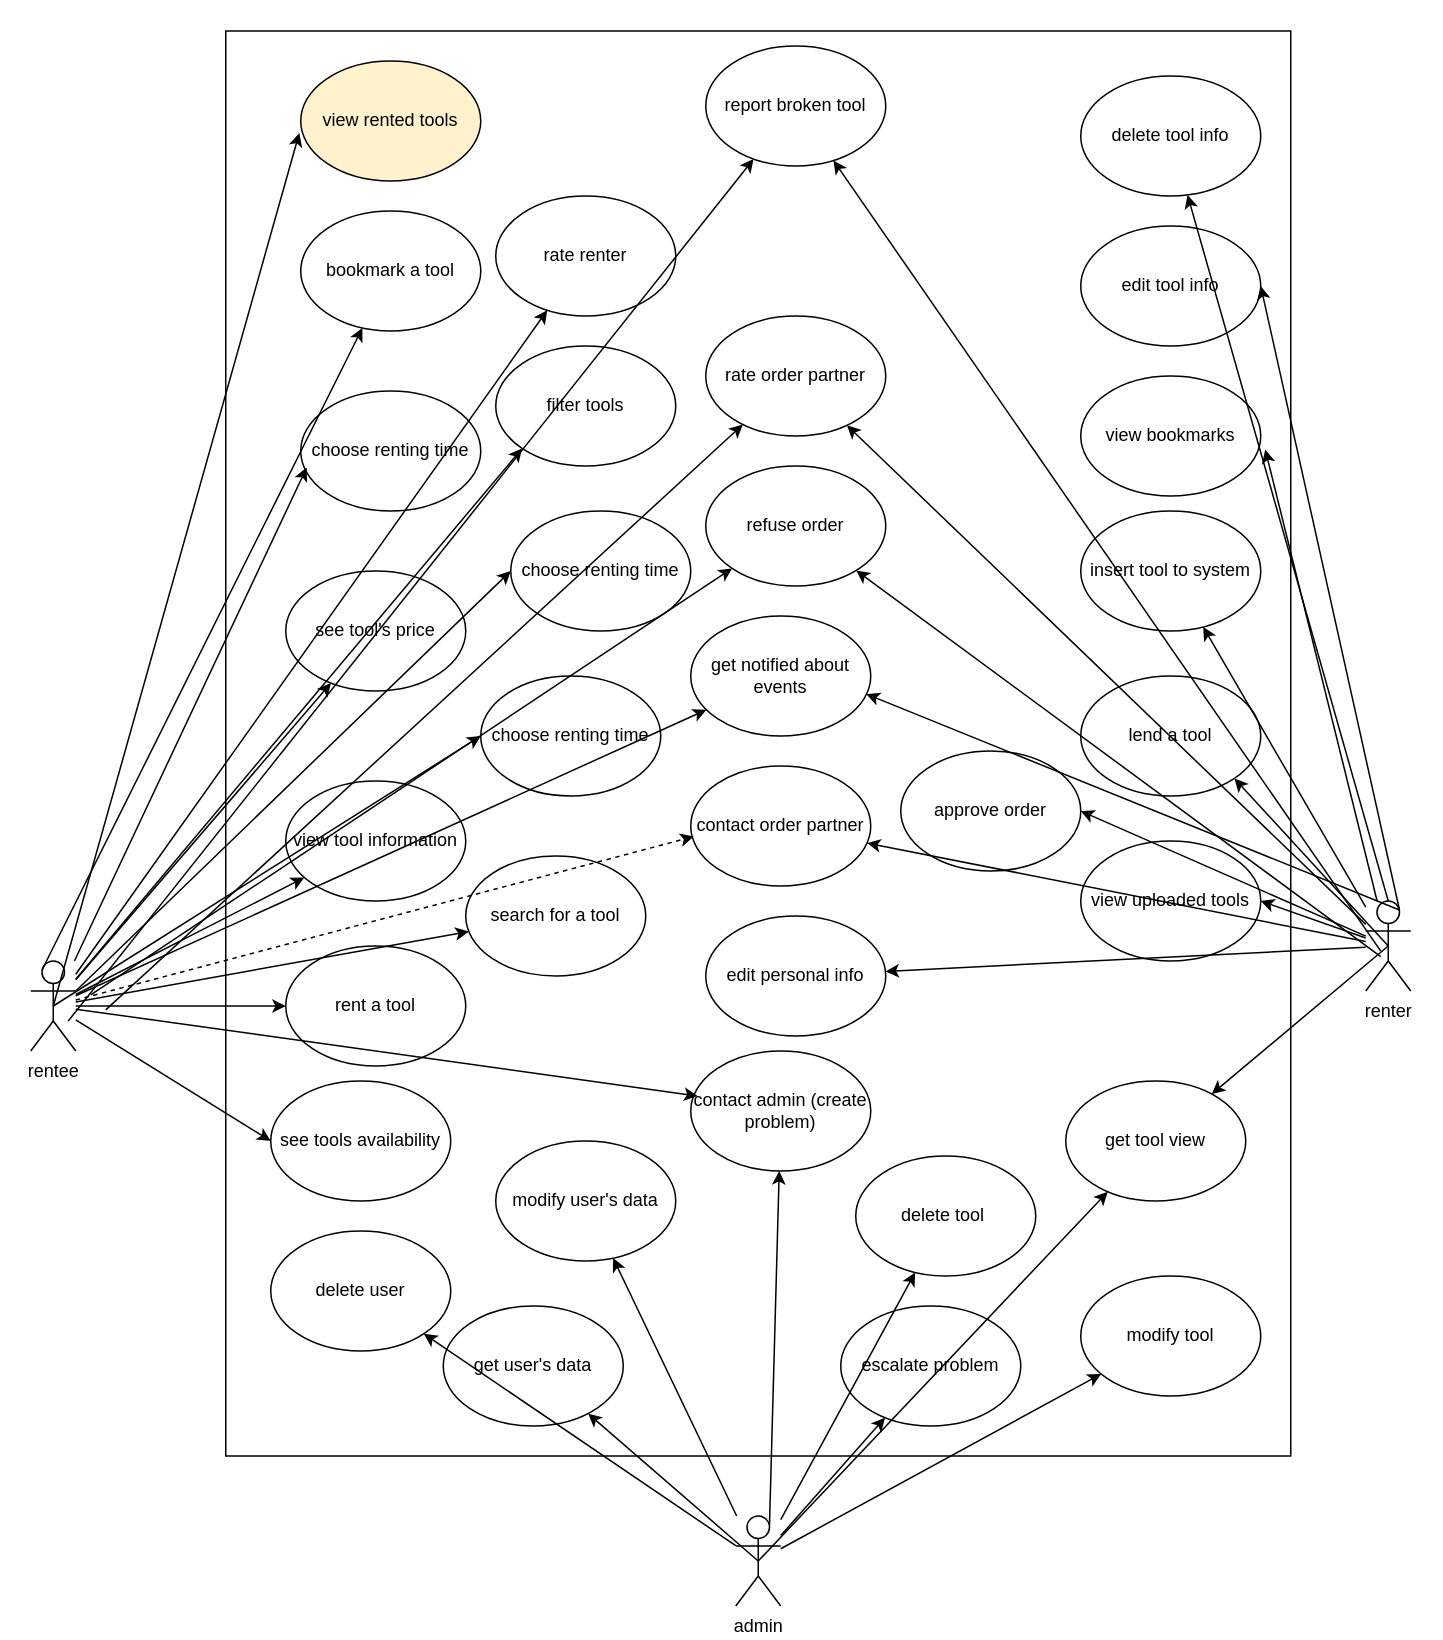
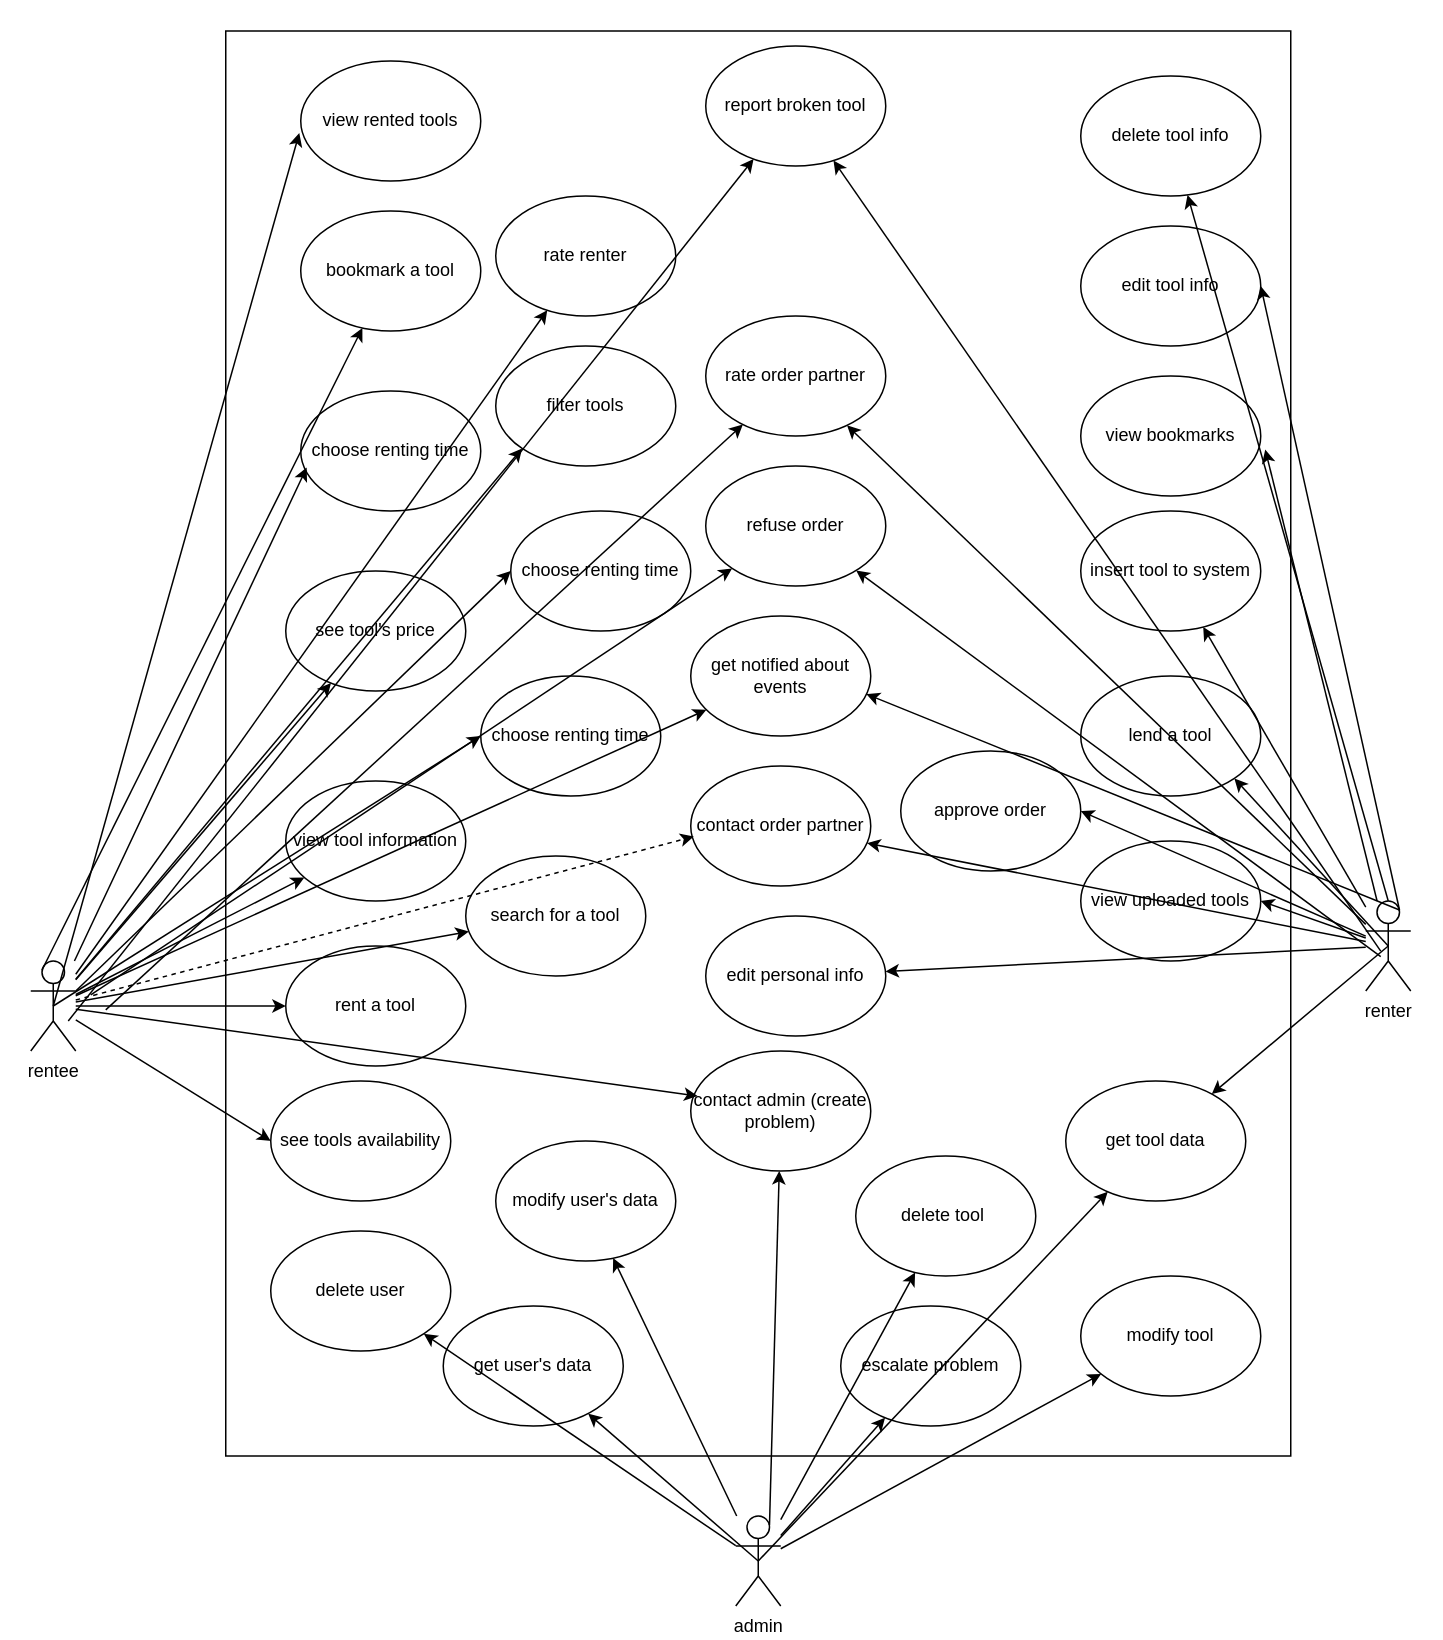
(391, 121) -> (391, 121)
(1156, 1141) -> (1156, 1141)
